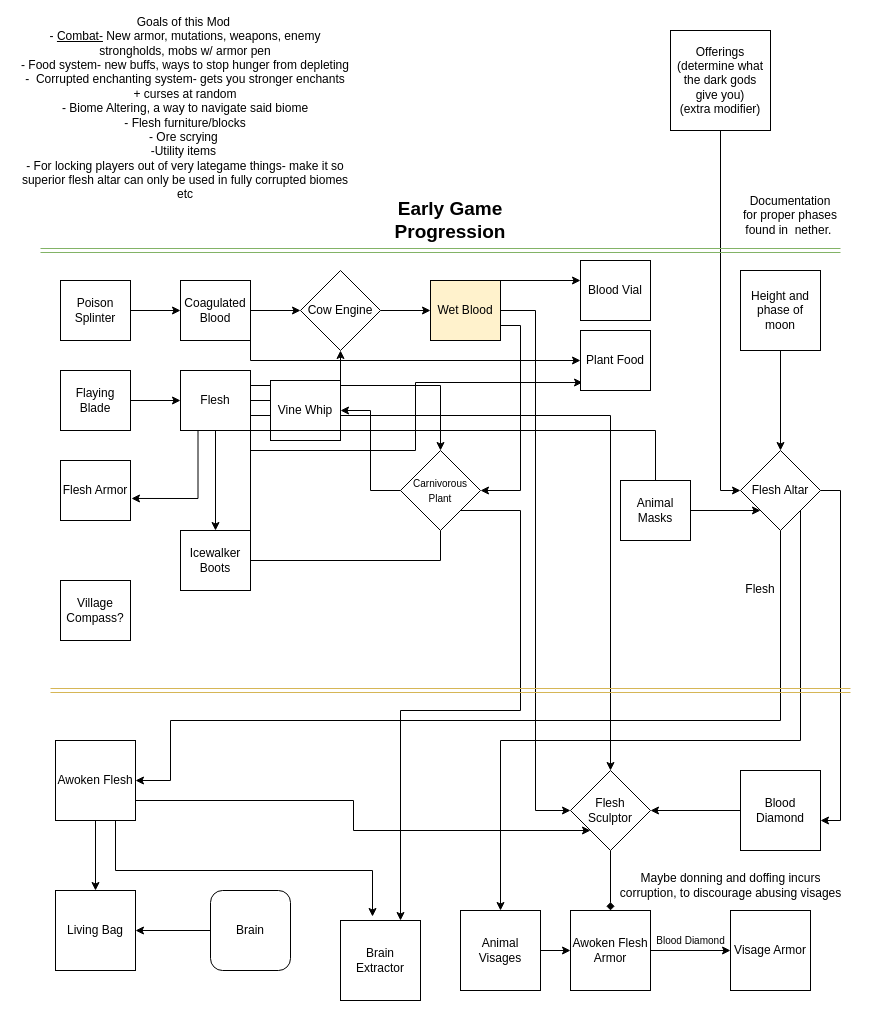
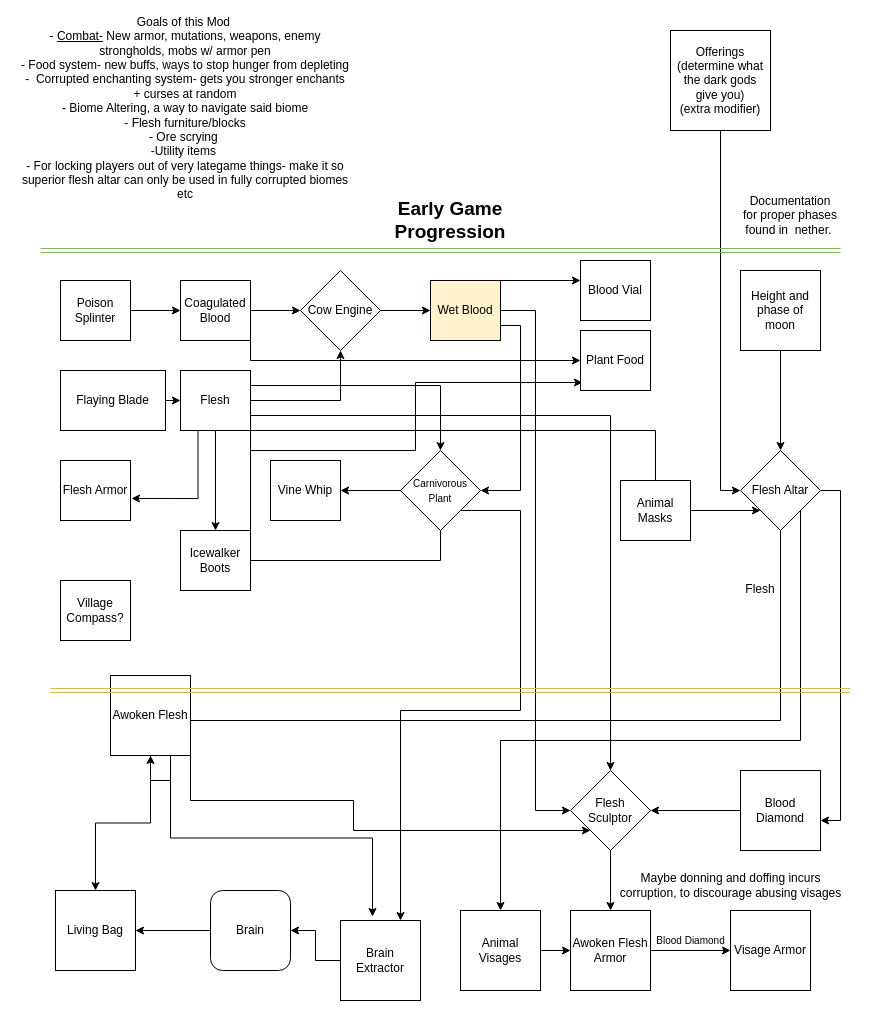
(96, 401) -> (113, 401)
(306, 411) -> (306, 491)
(96, 781) -> (151, 716)
(611, 902) -> (611, 902)
none -> (316, 950)
